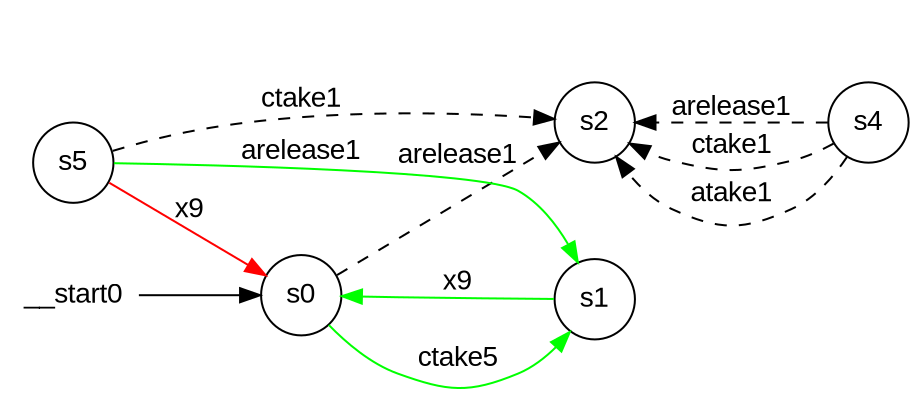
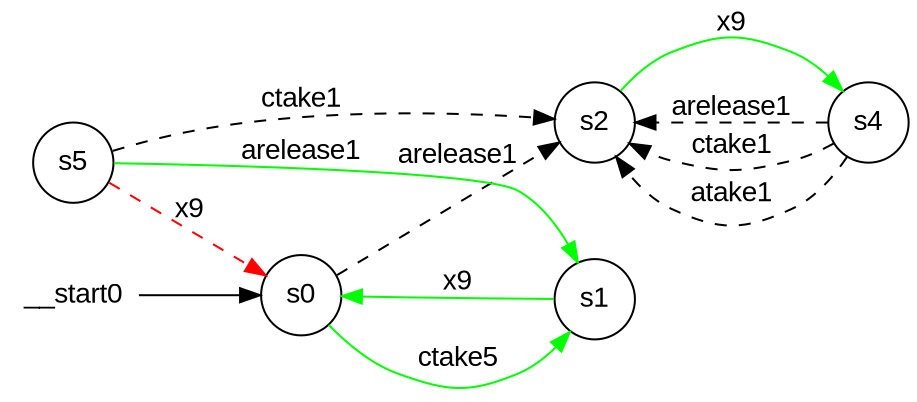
none -> (721, 38)
(179, 224) -> (179, 224)
